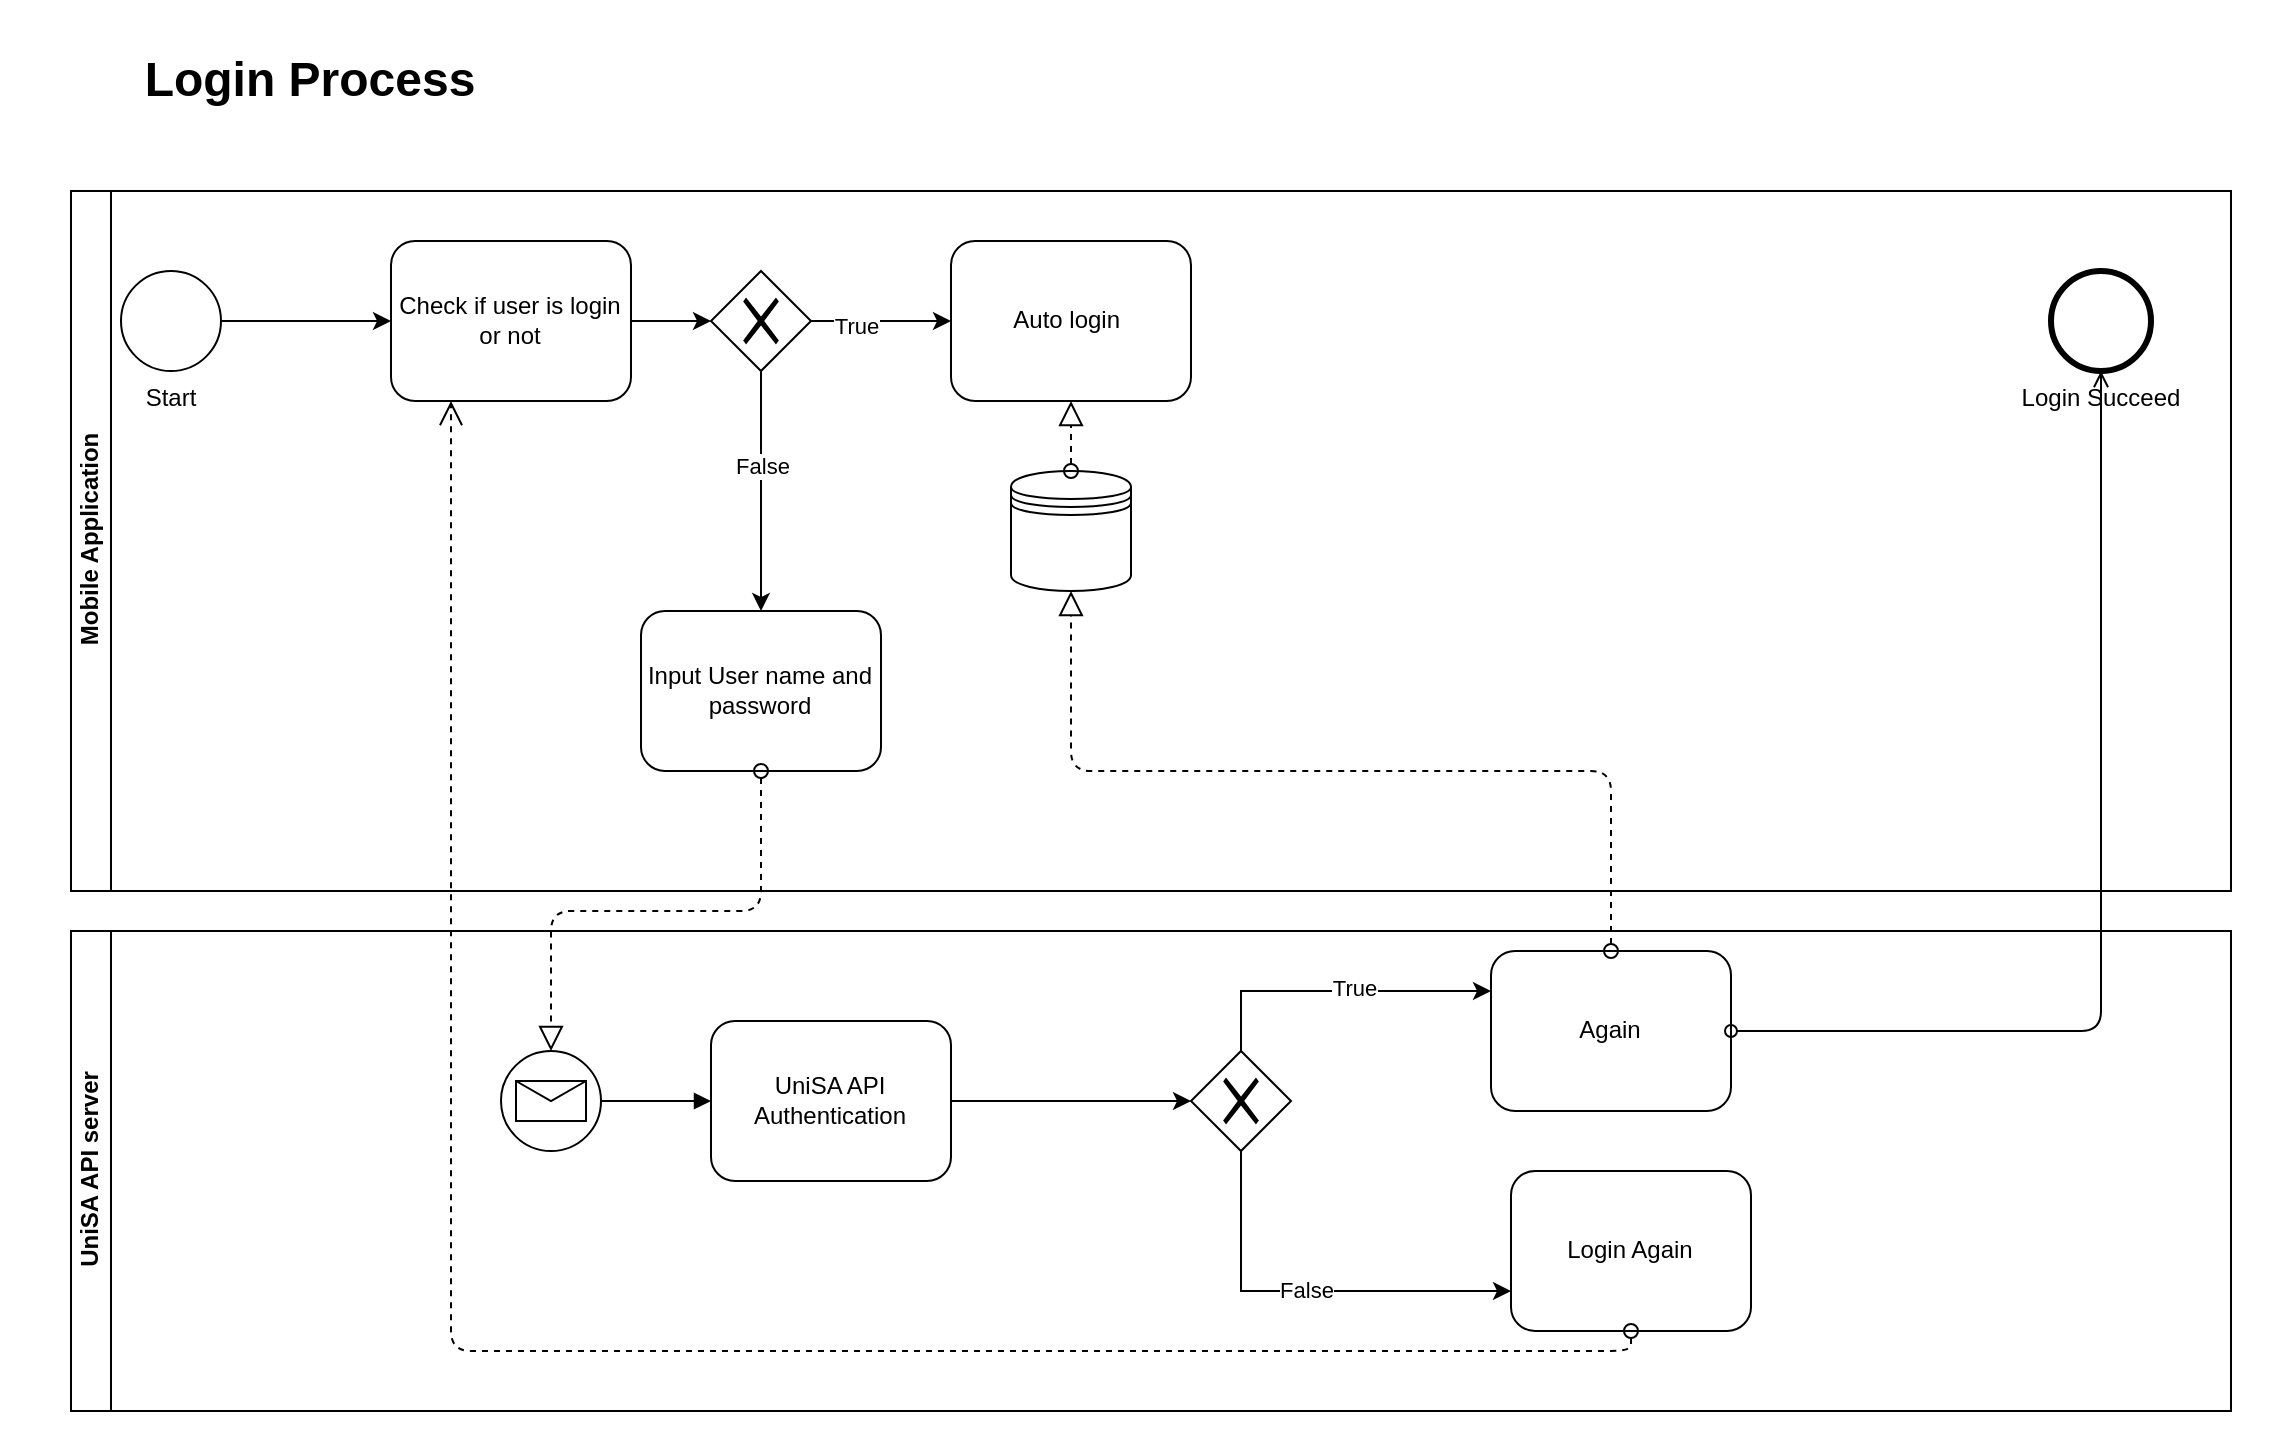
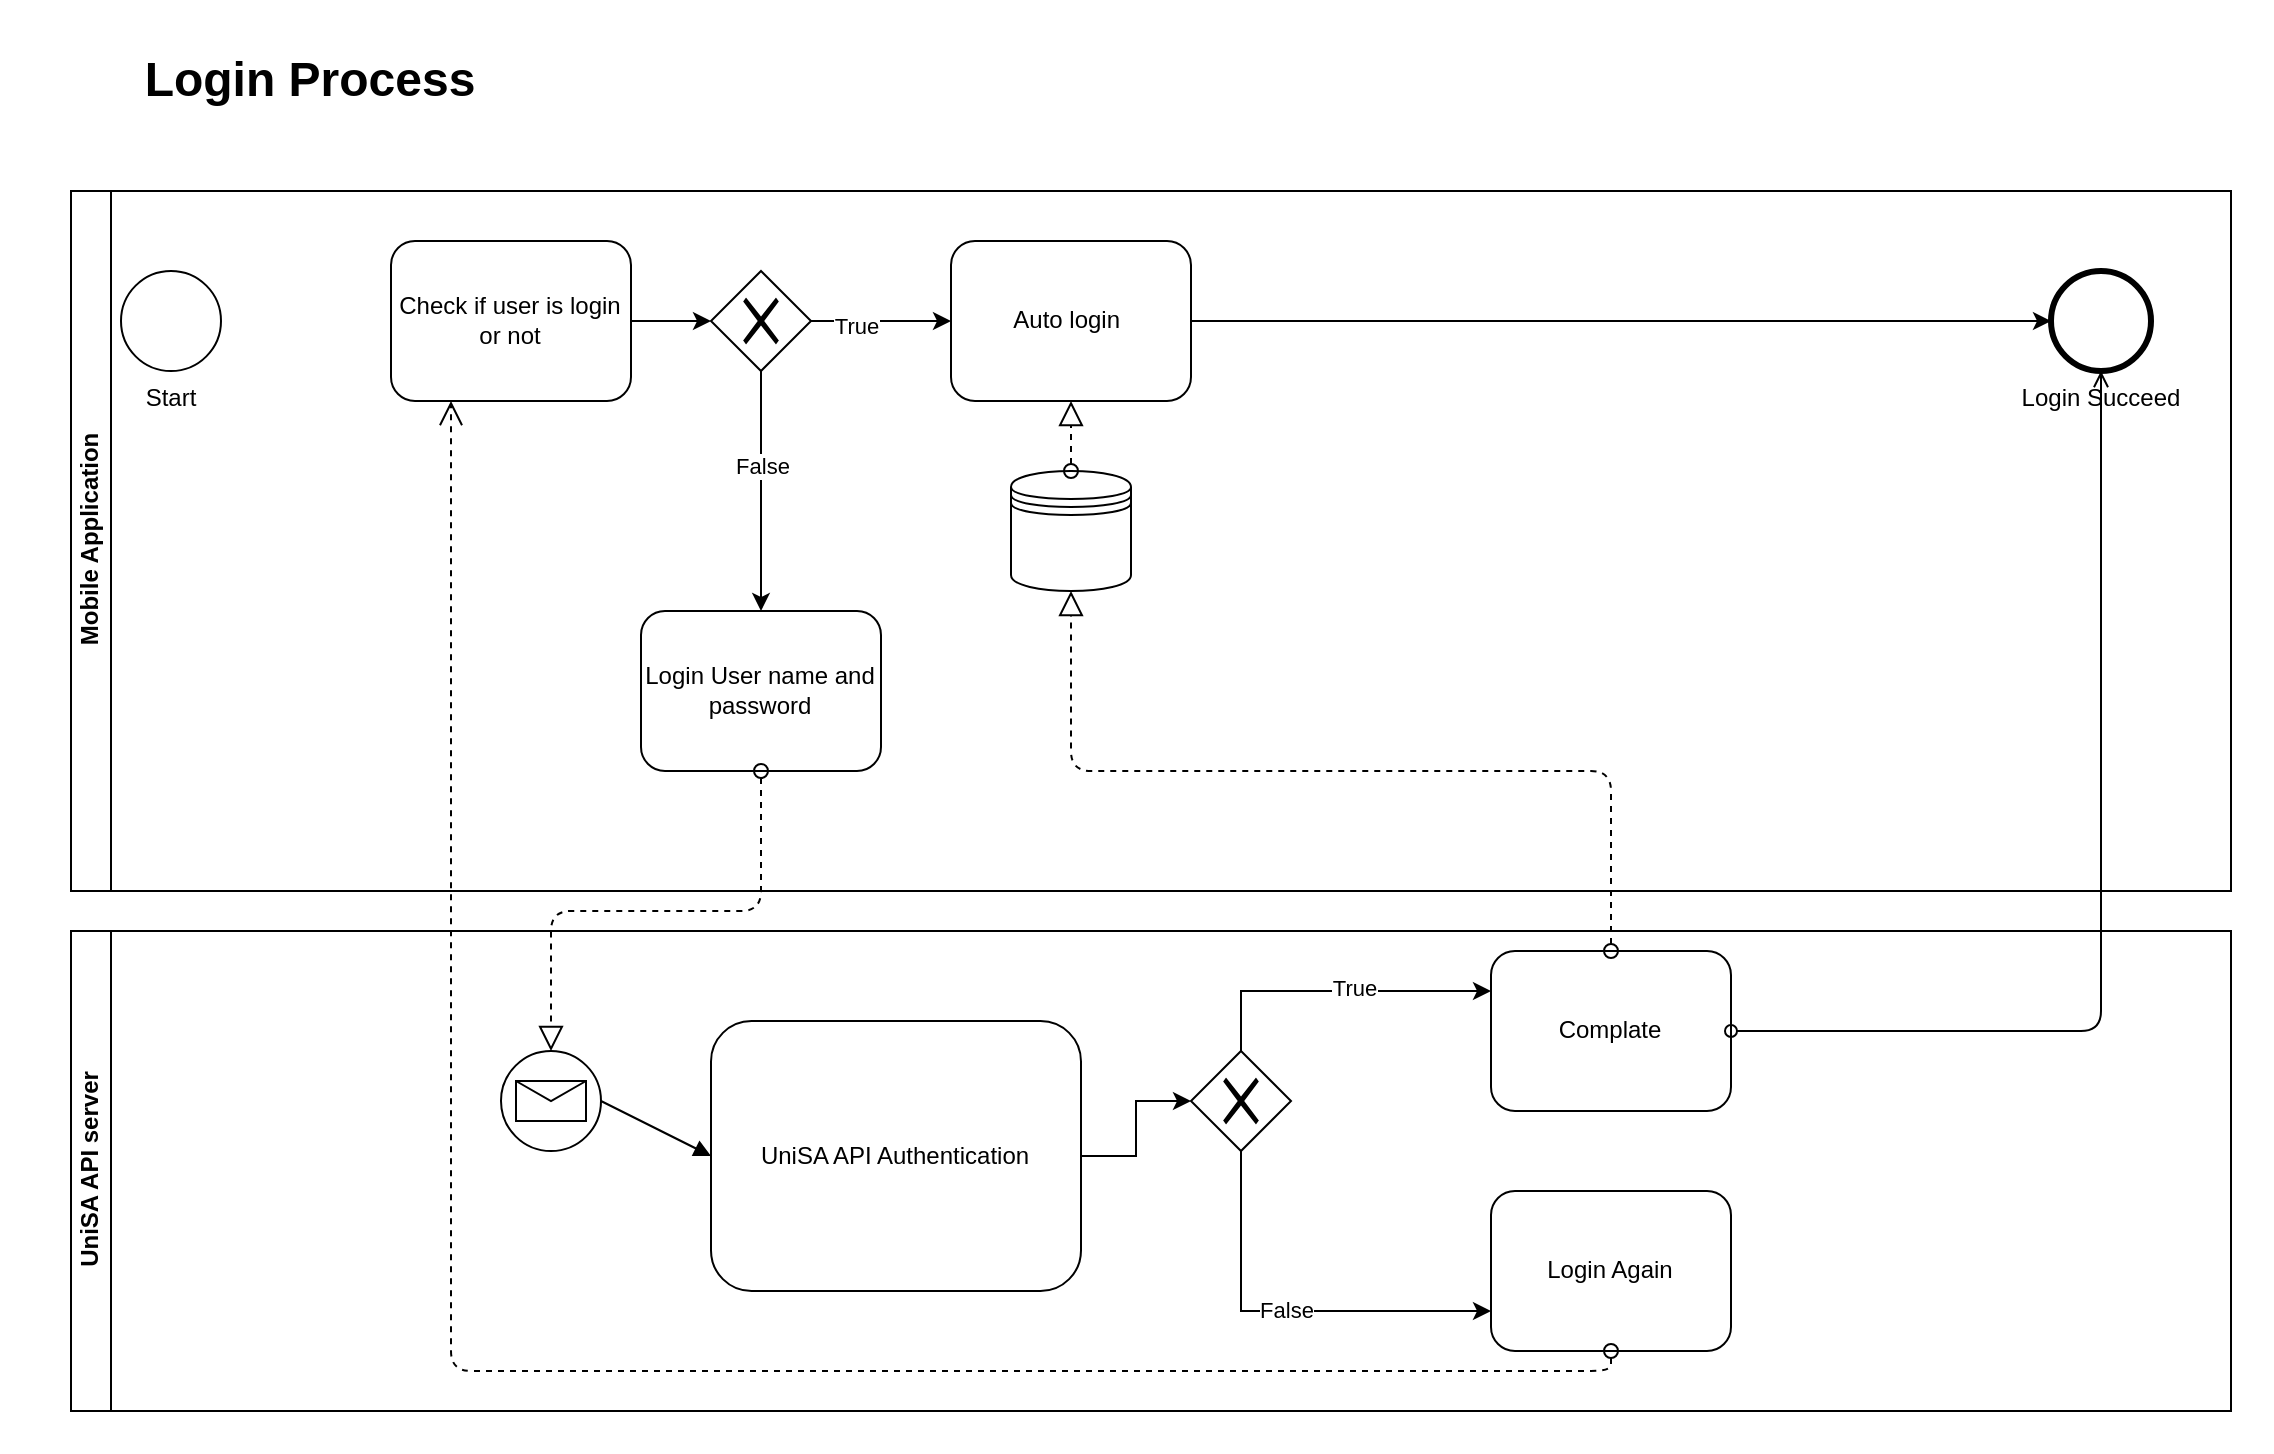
(299, 321) -> none
none -> (1614, 321)
(761, 691) -> (761, 691)
(1611, 1031) -> (1611, 1031)
(831, 1101) -> (896, 1156)
(1631, 1251) -> (1611, 1271)
